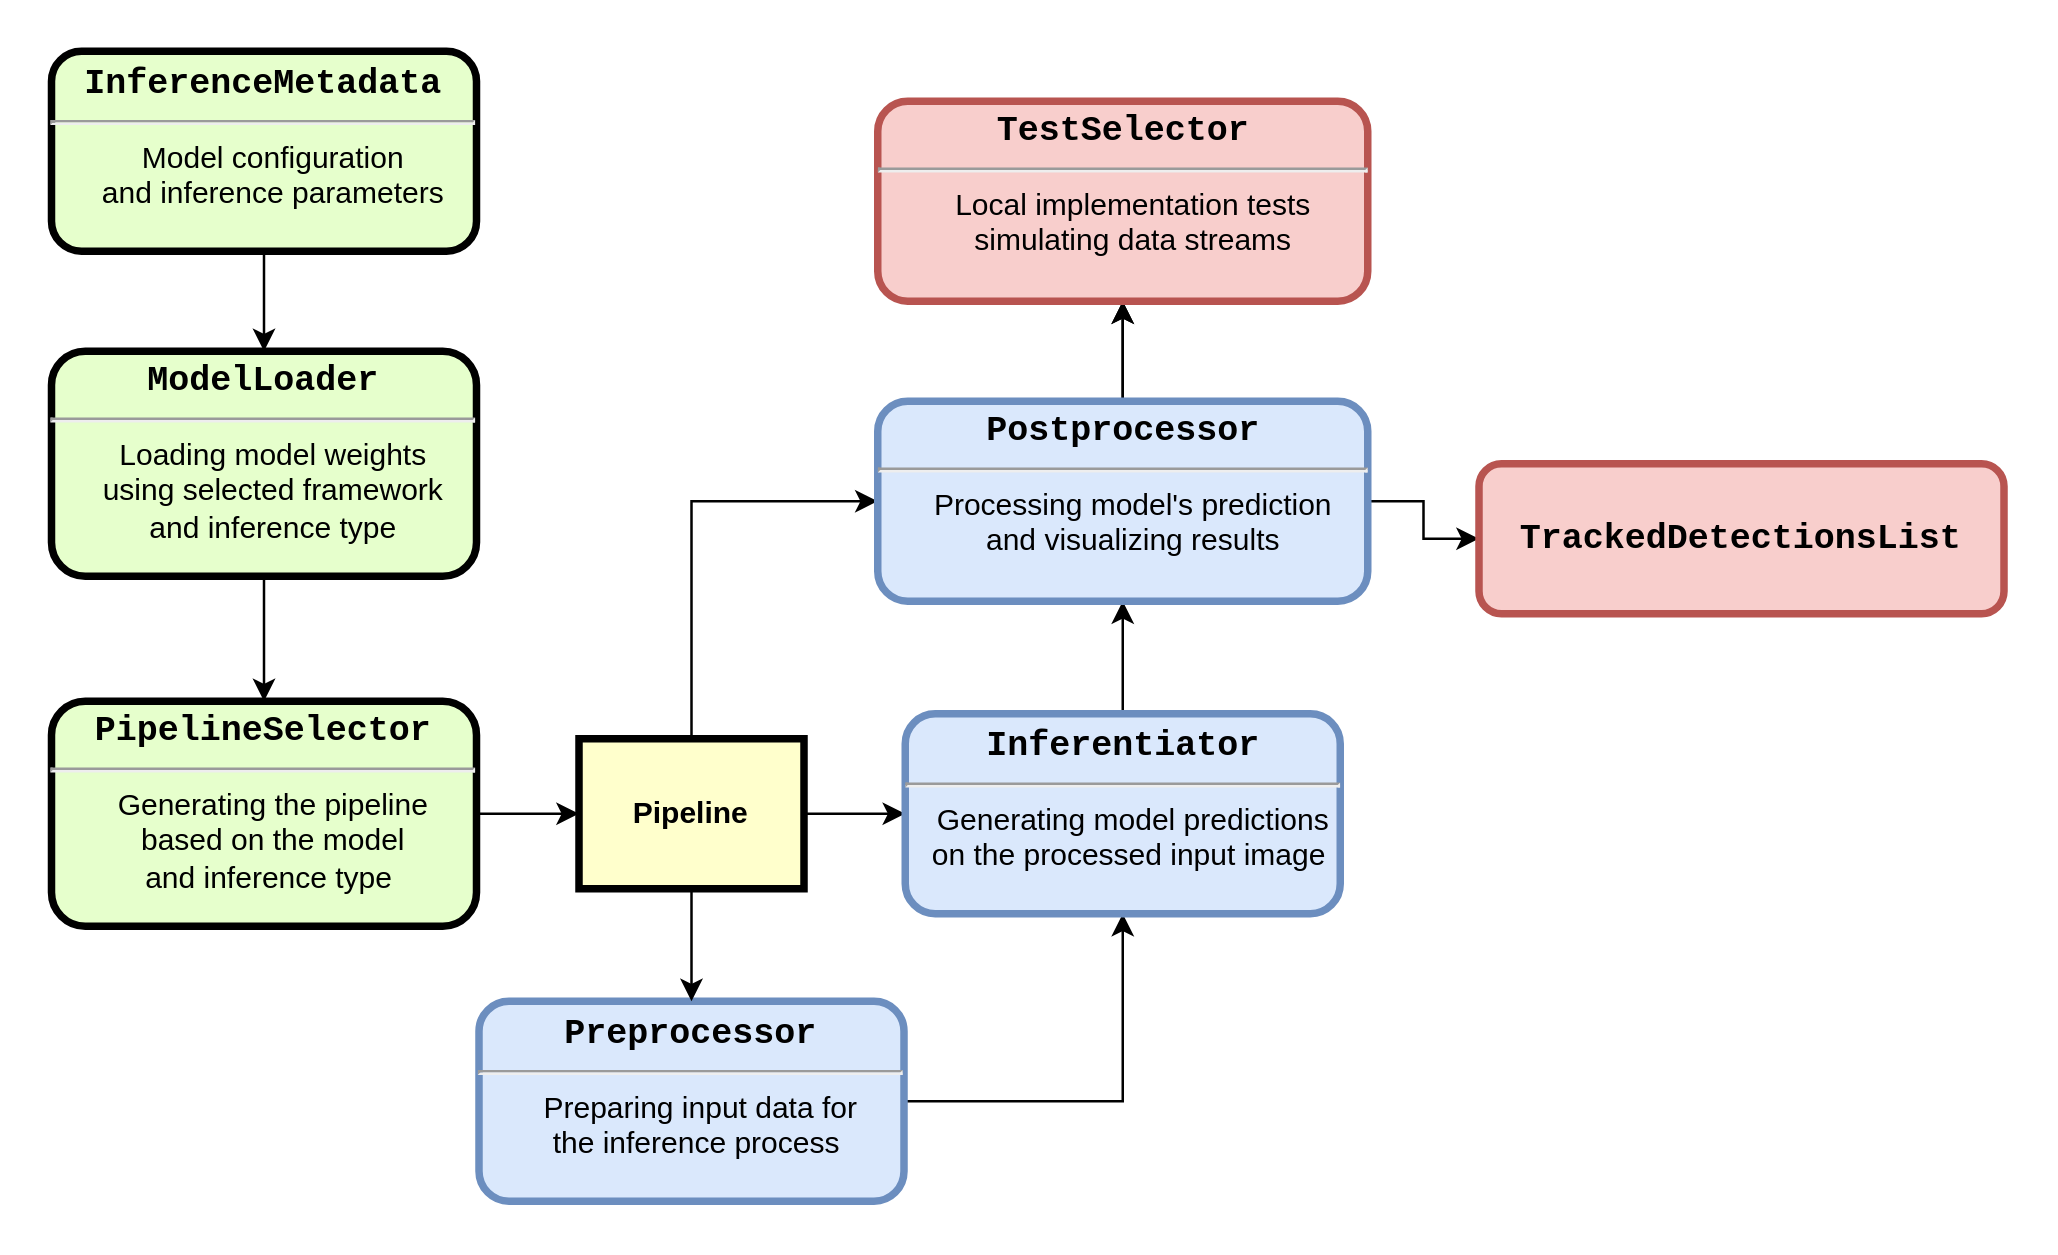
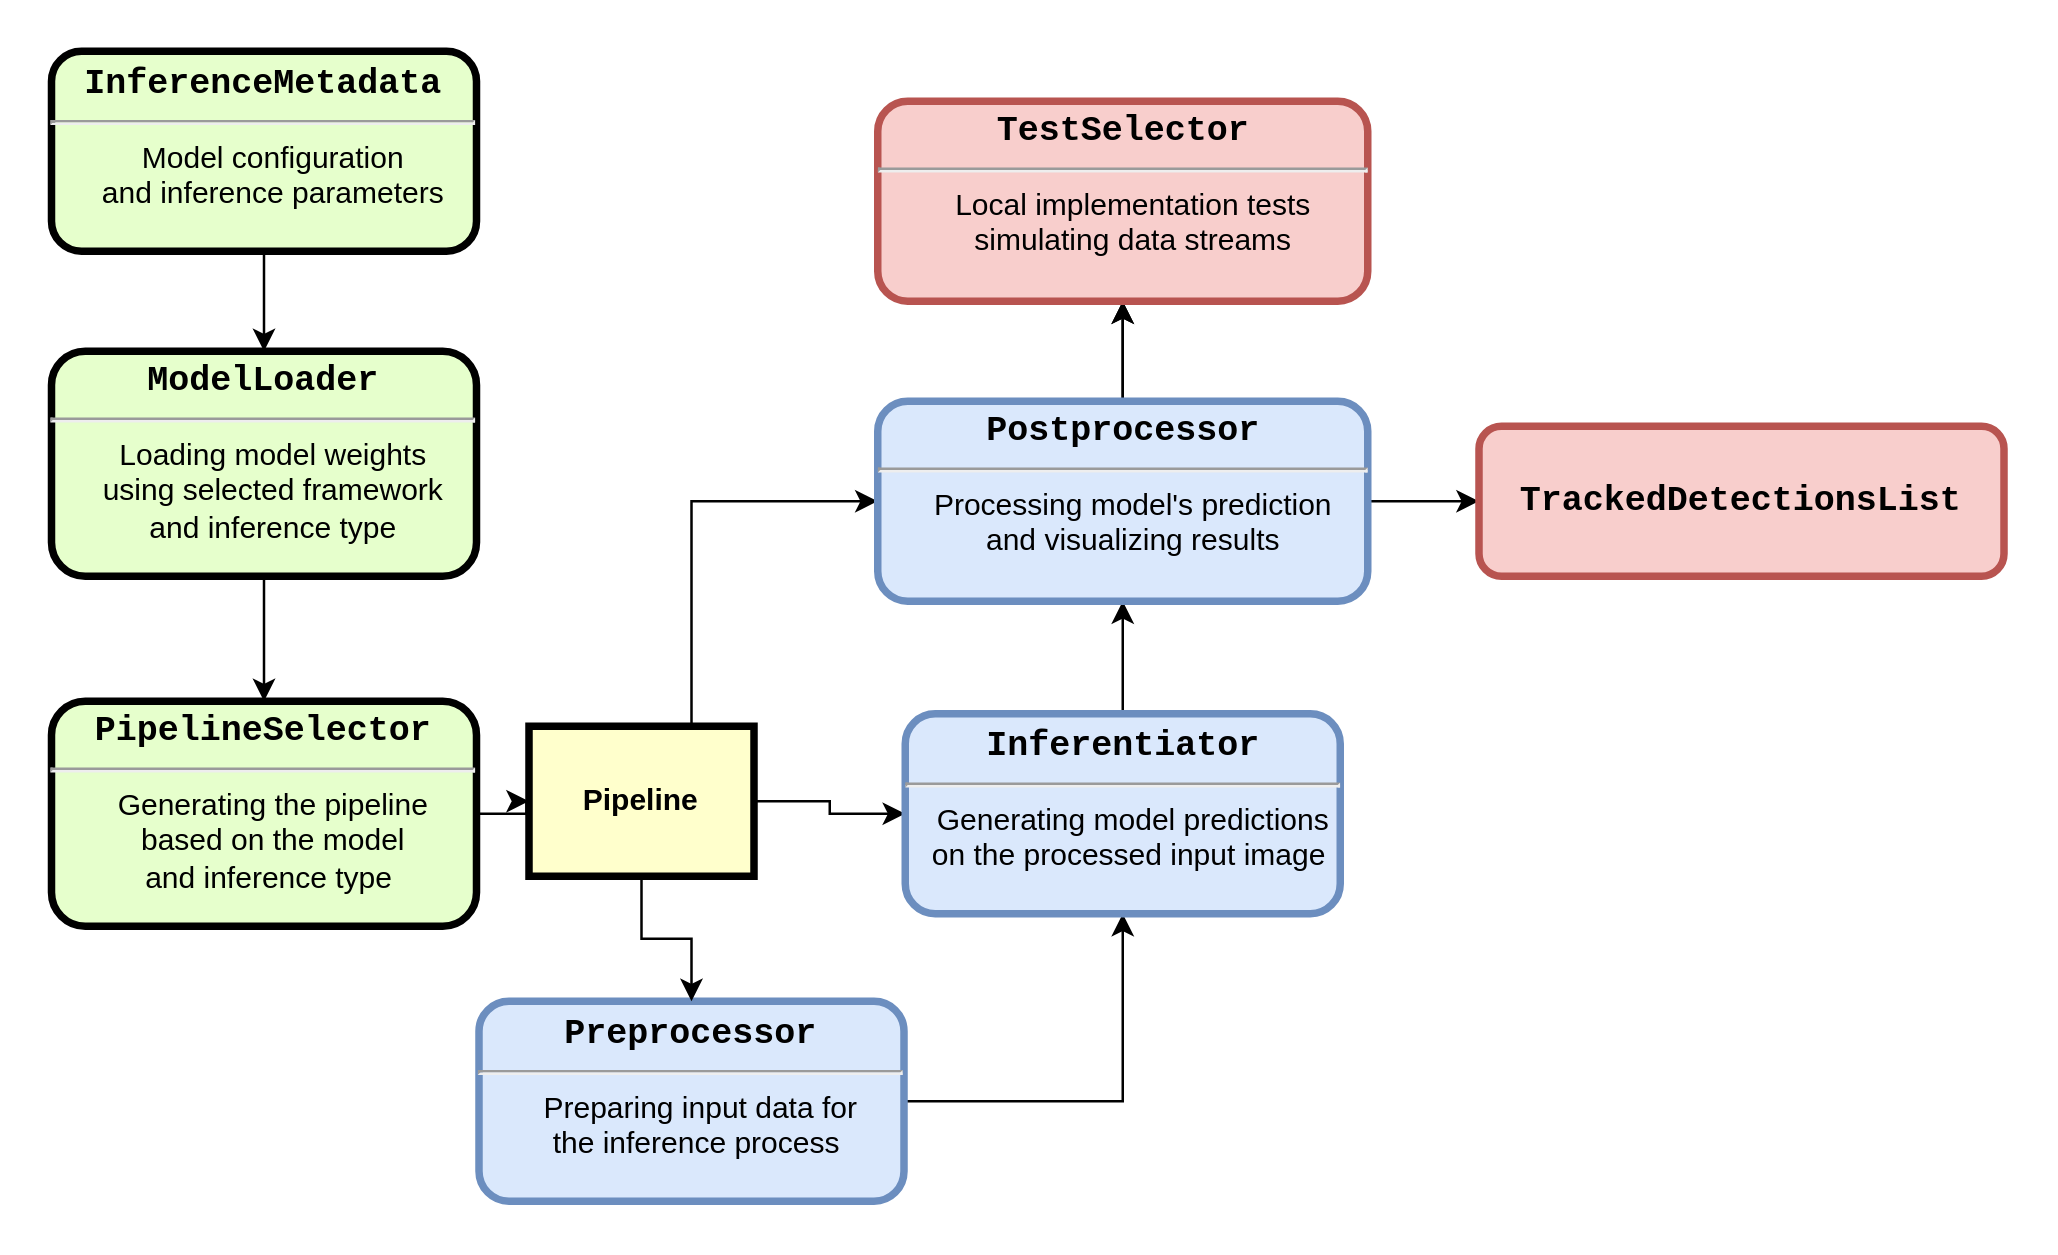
(1741, 539) -> (1741, 501)
(691, 814) -> (641, 801)
